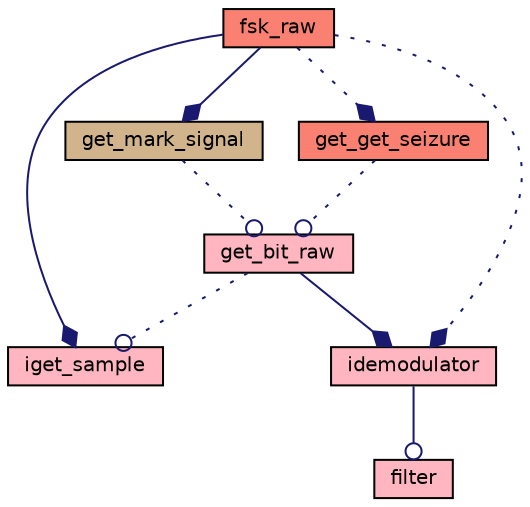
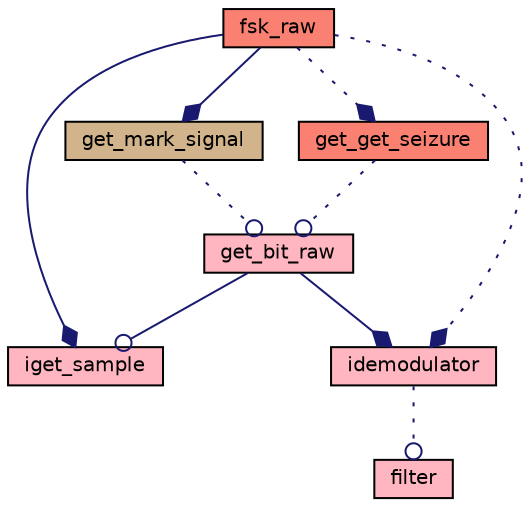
(189, 306) -> (189, 306)
(414, 415) -> (414, 415)
